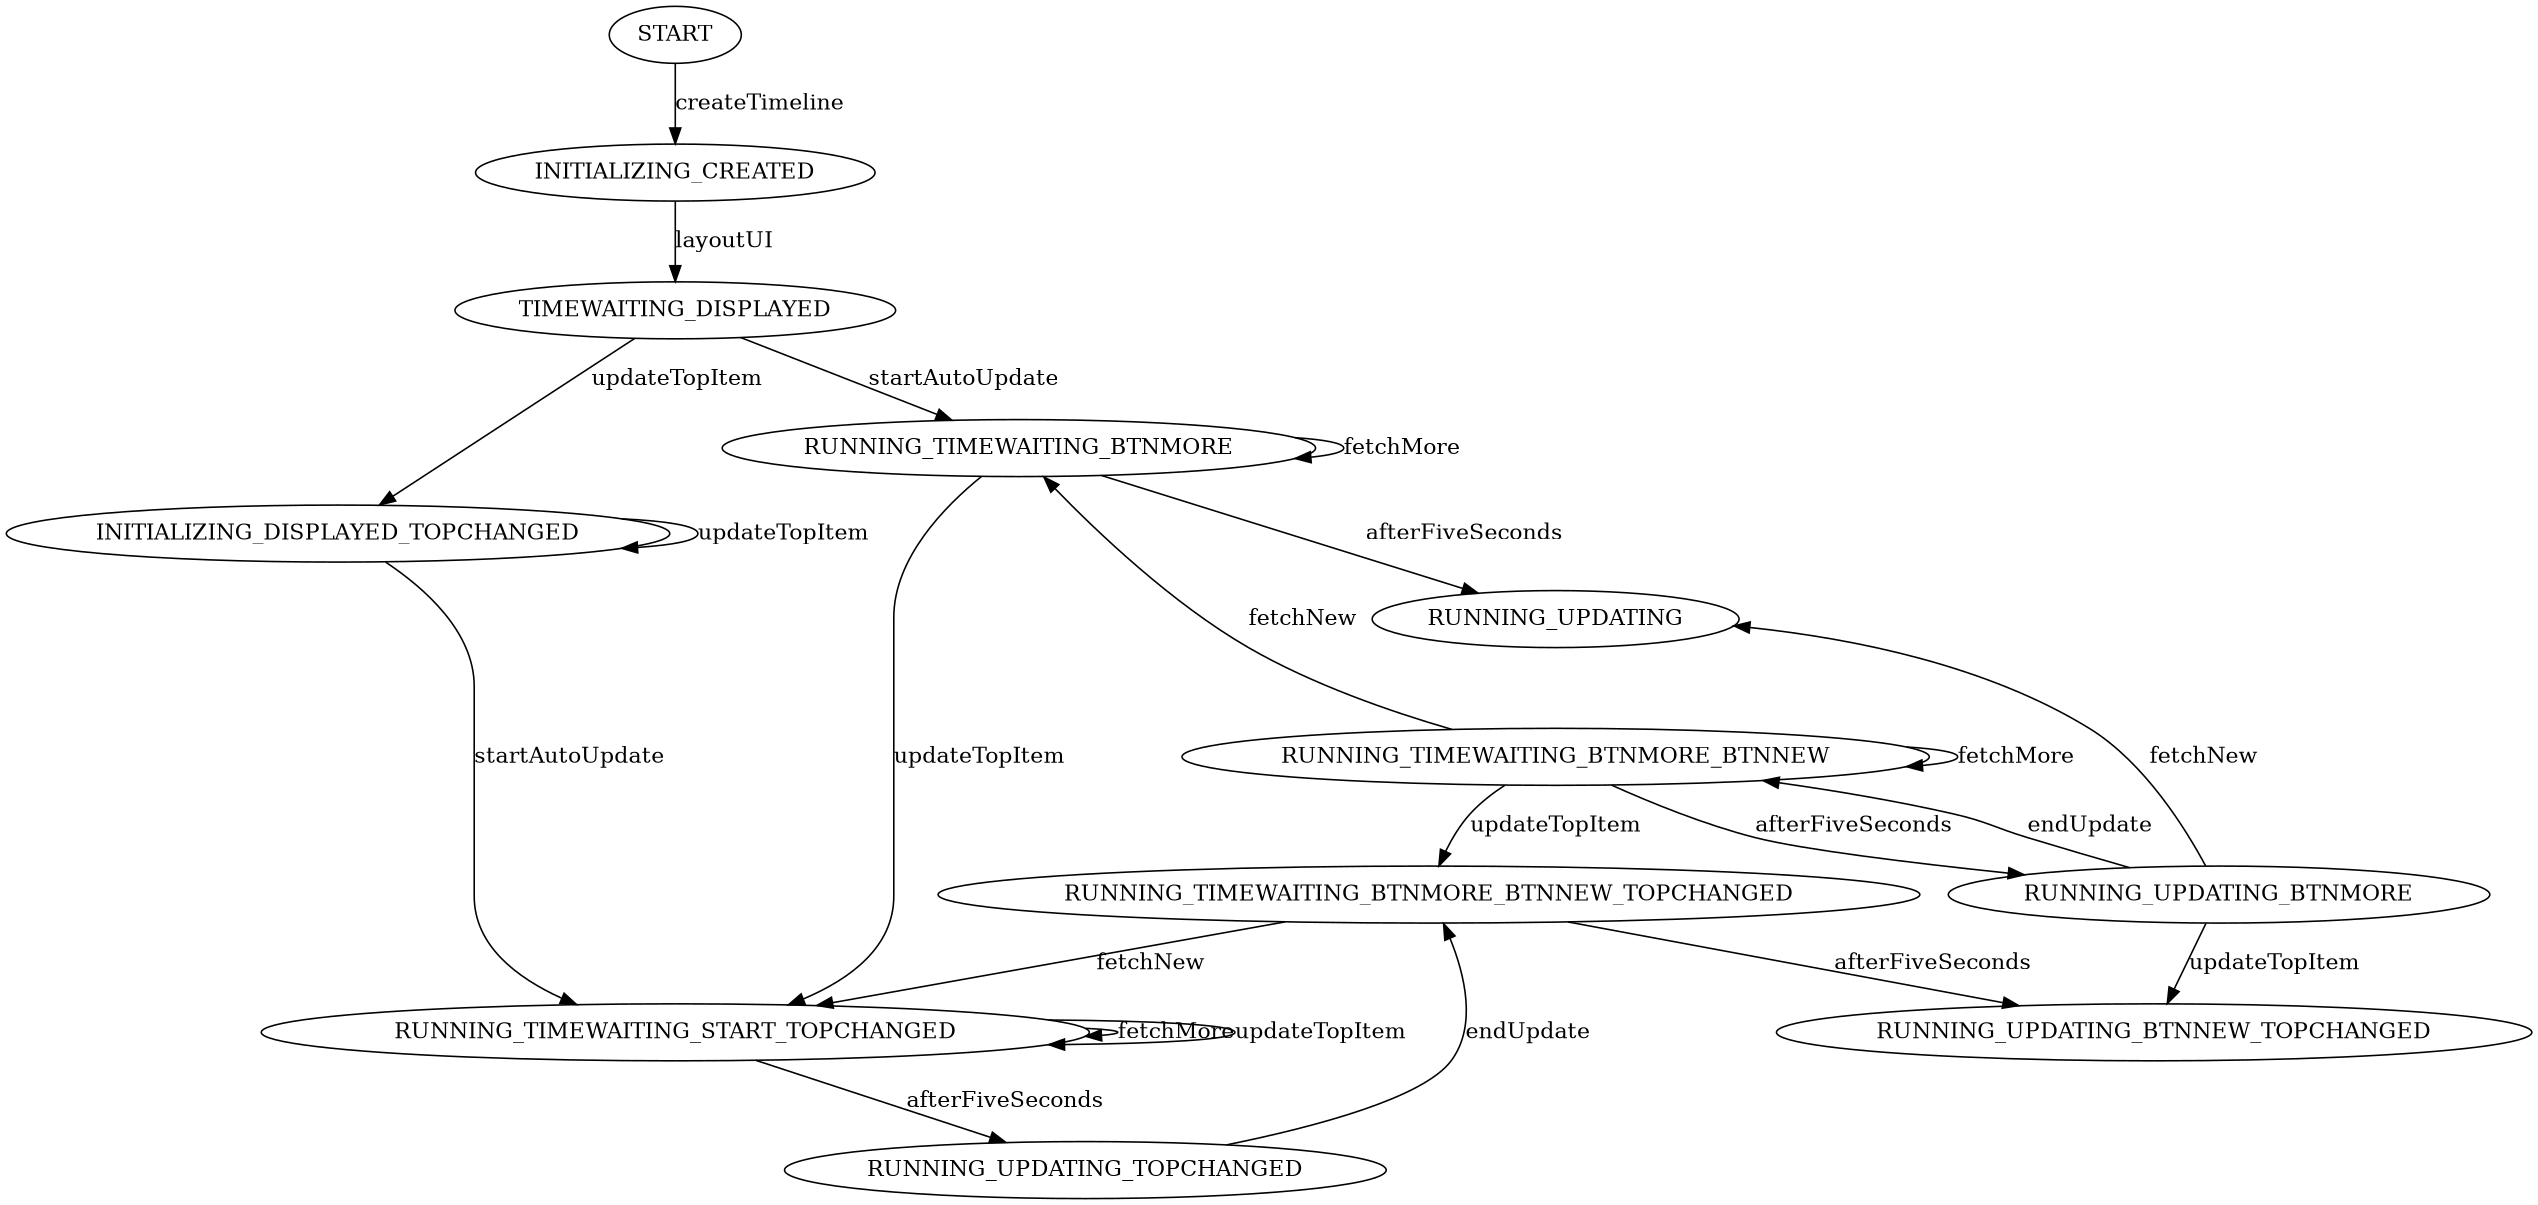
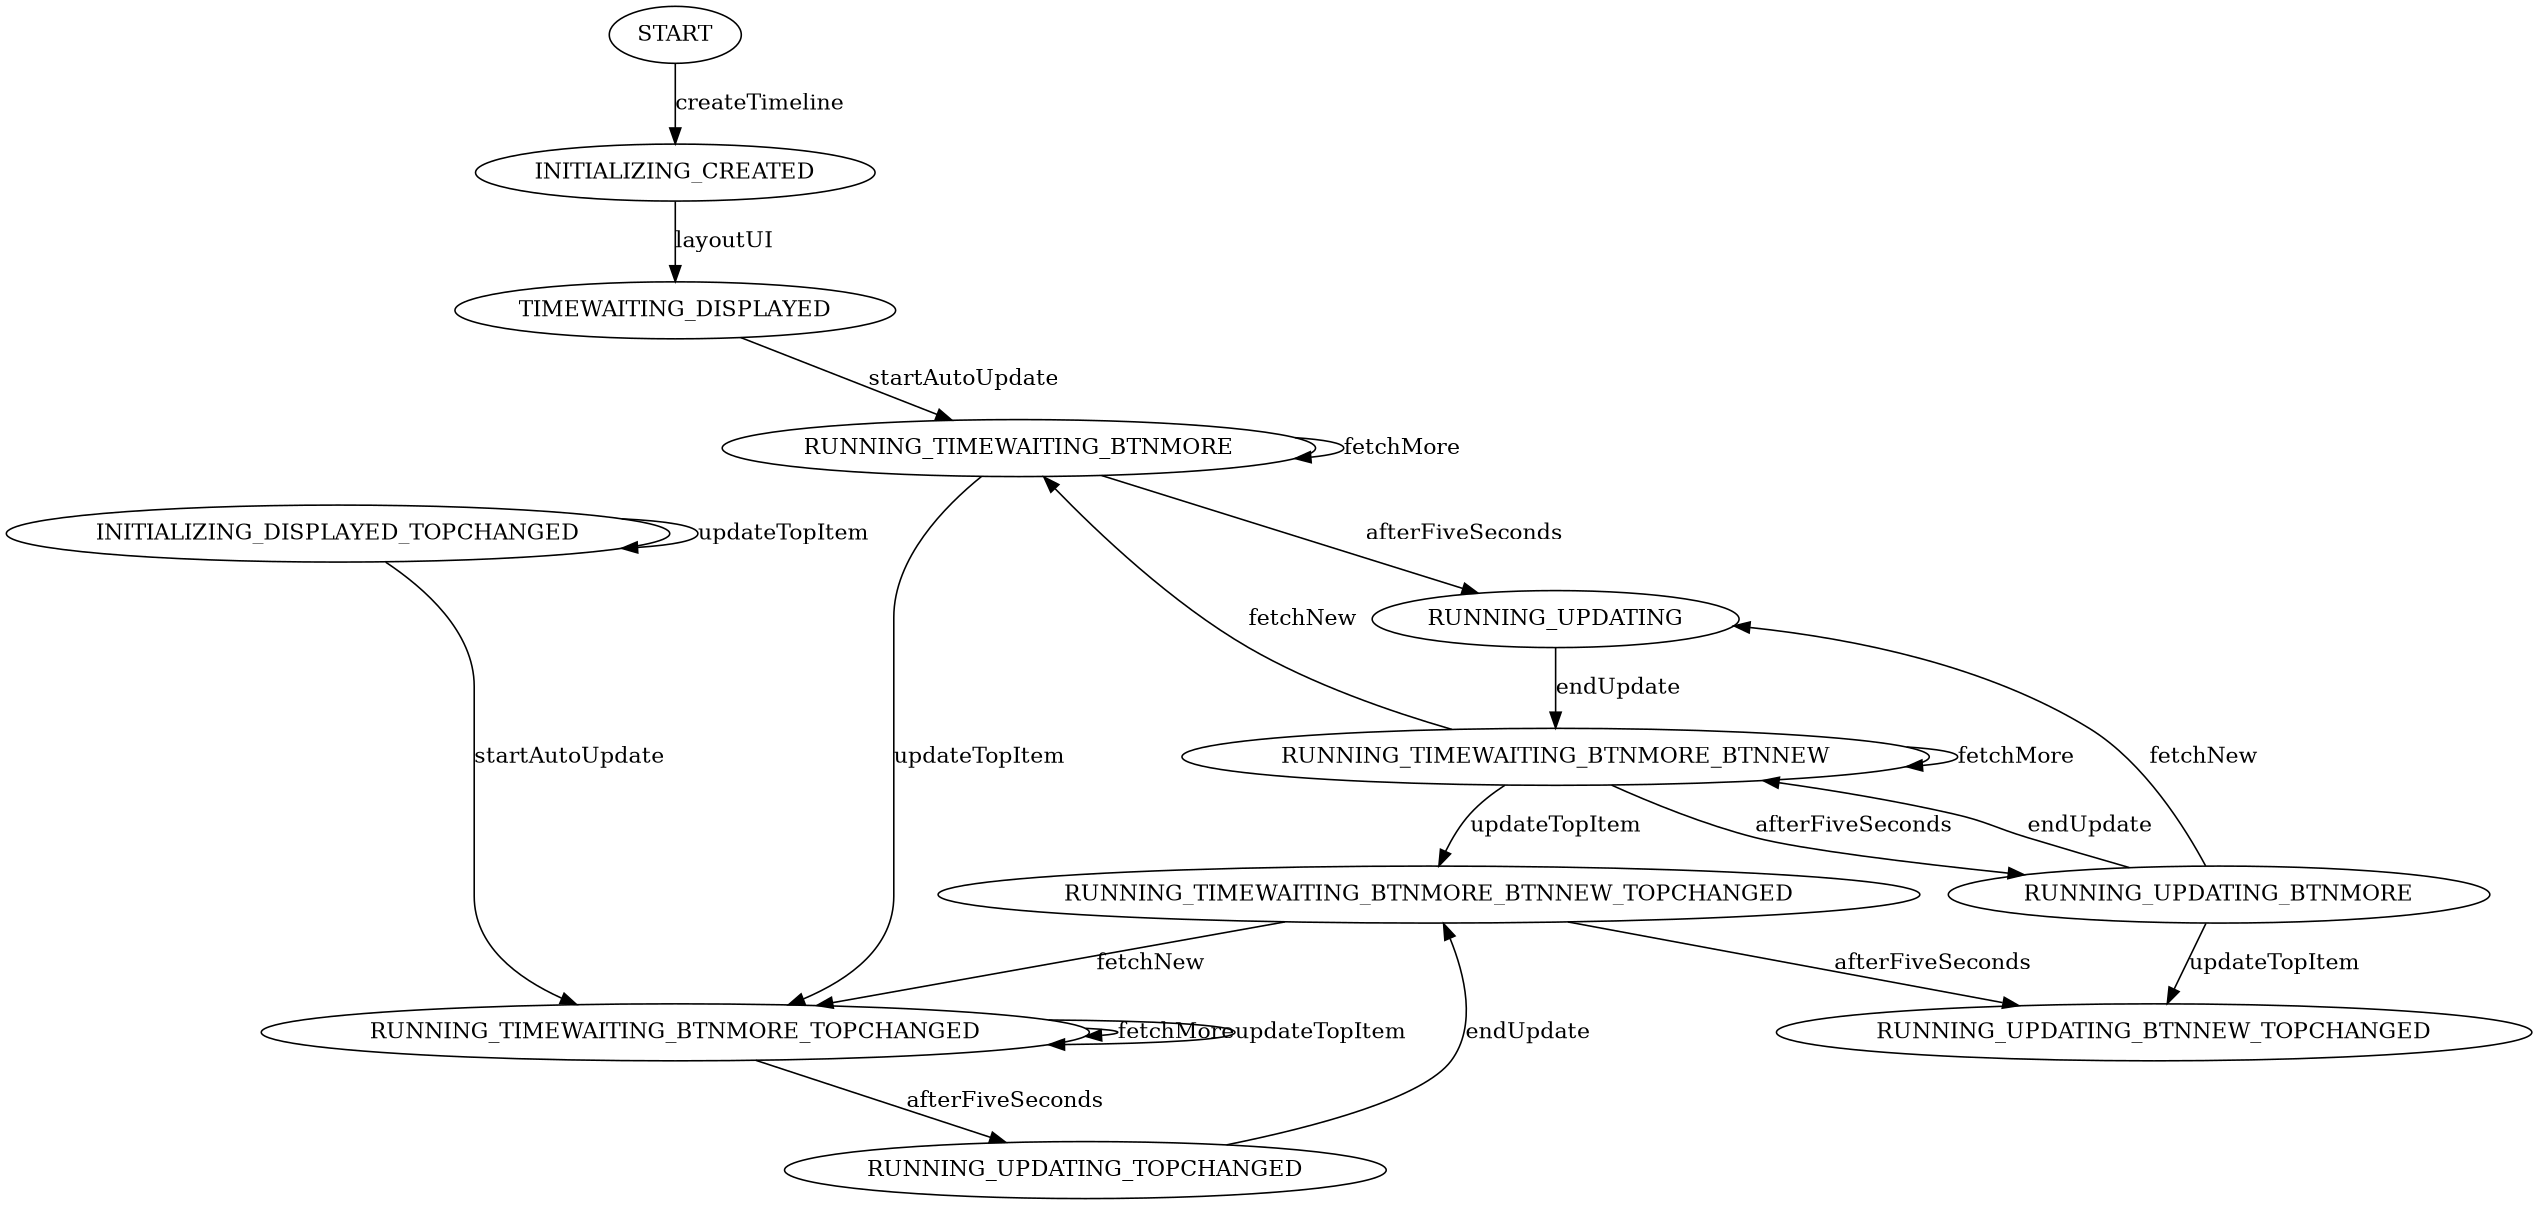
(514, 417) -> none
none -> (1556, 680)
(675, 1032) -> (675, 1032)
